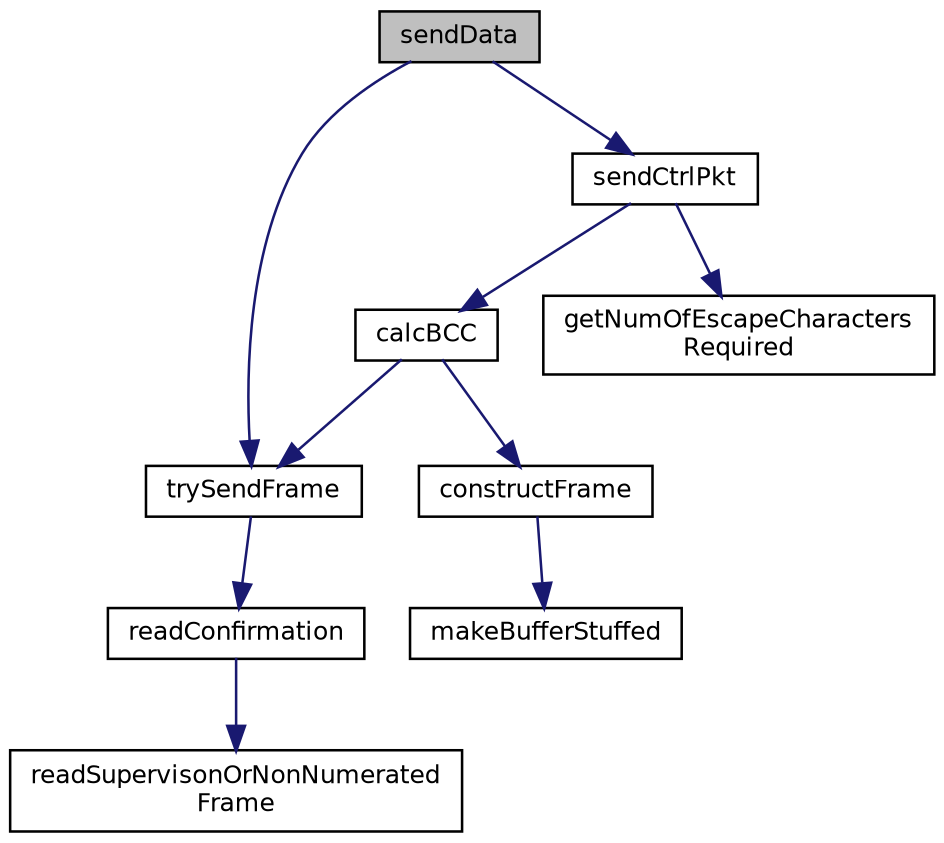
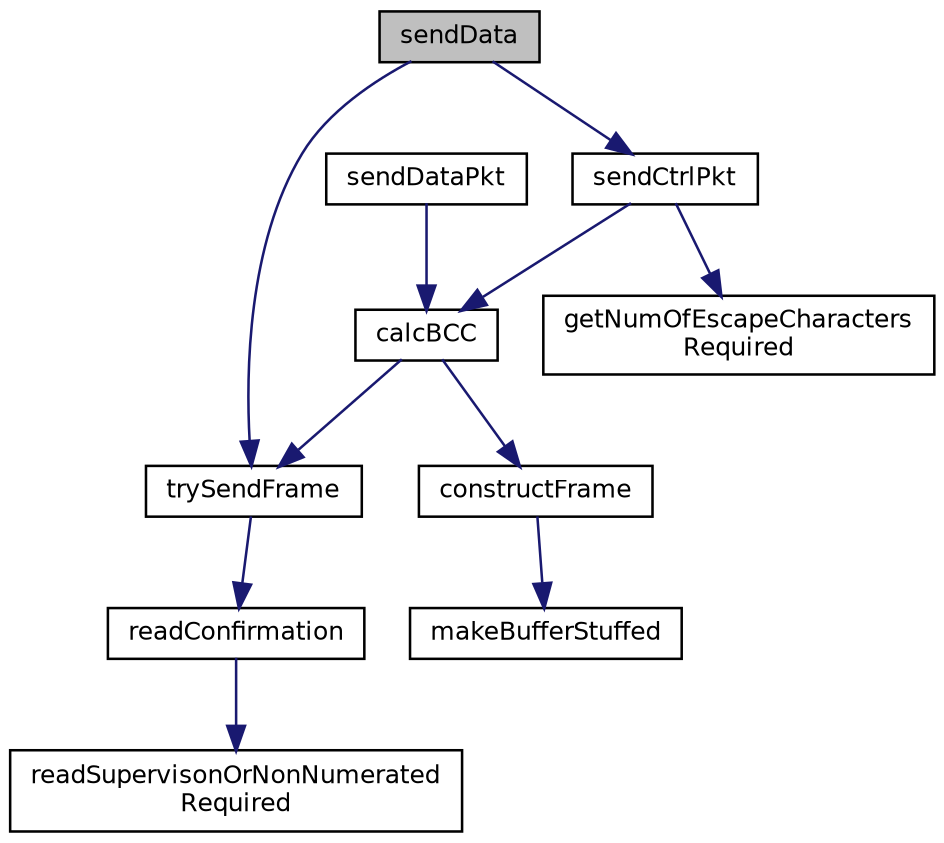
none -> (427, 179)
(236, 791) -> (236, 791)
